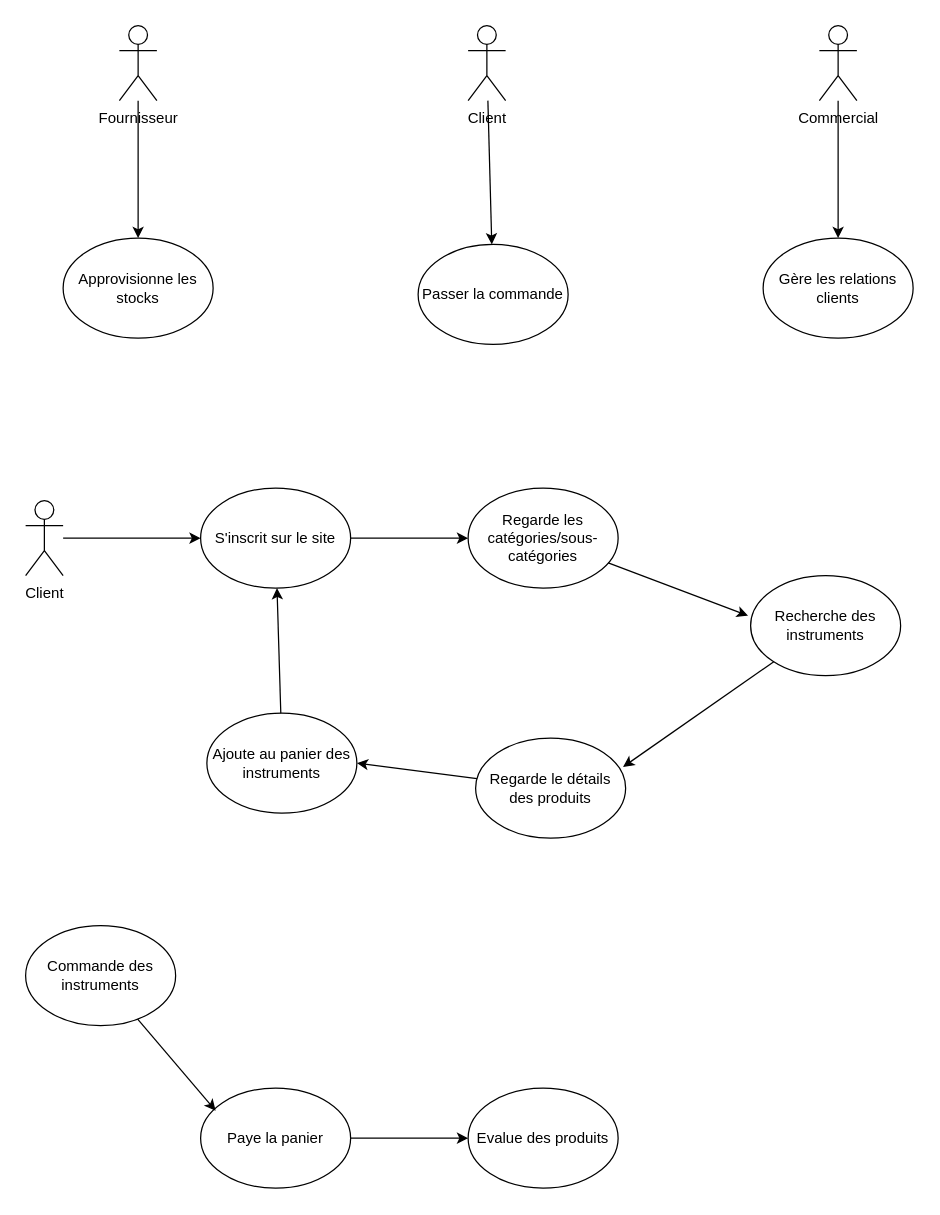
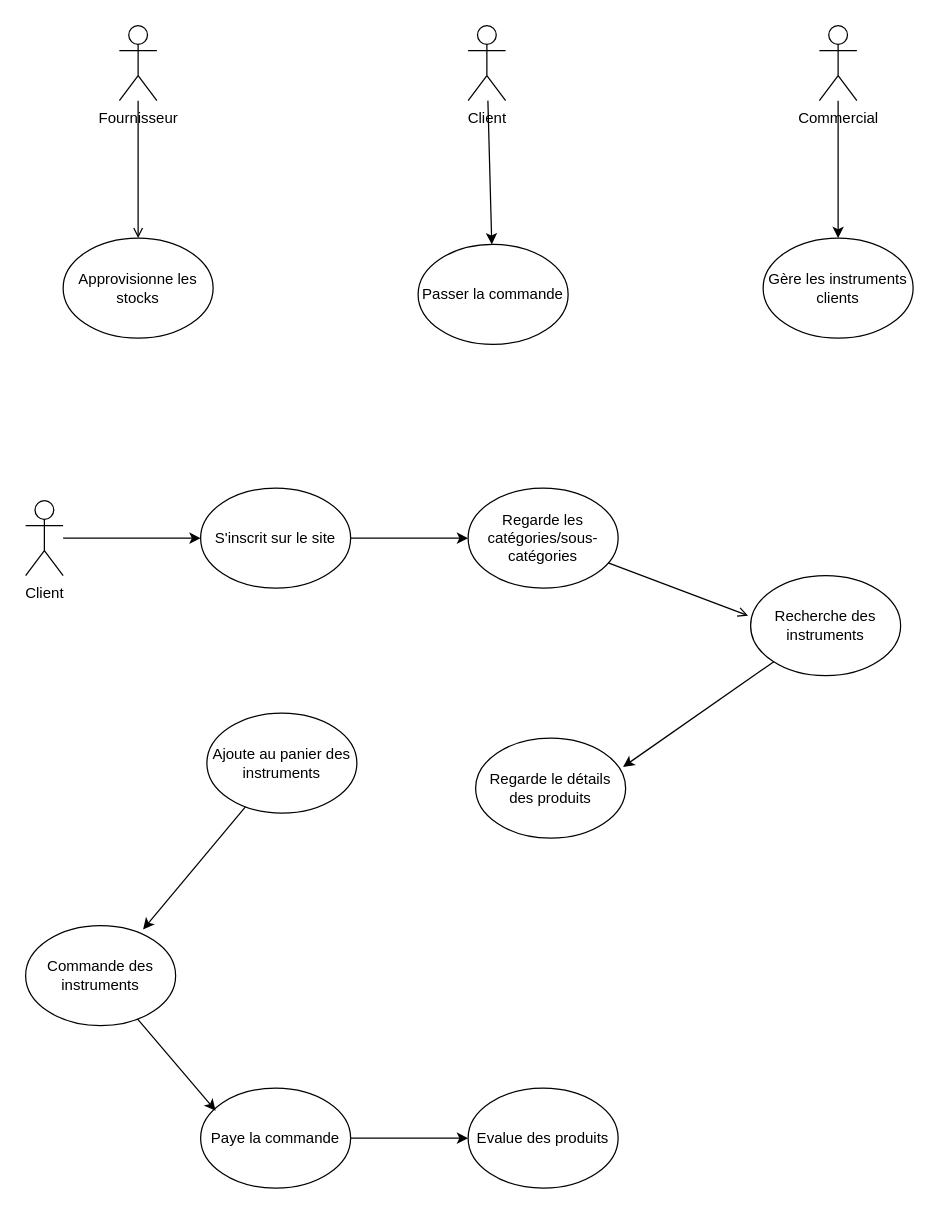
(138, 228) -> (138, 230)
(838, 288) -> (838, 288)
(739, 612) -> (741, 613)
(279, 655) -> (197, 865)
(421, 771) -> none
(276, 1138) -> (276, 1138)
